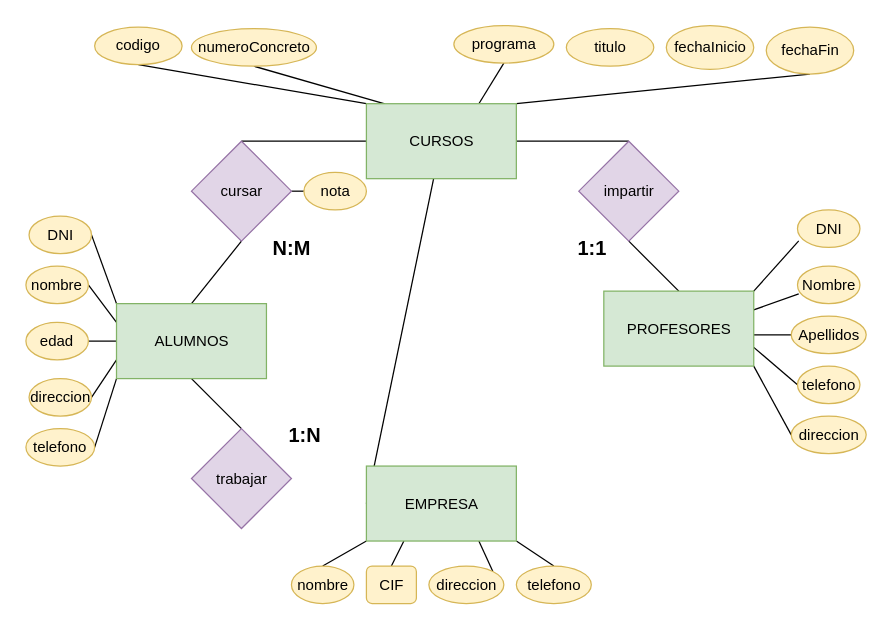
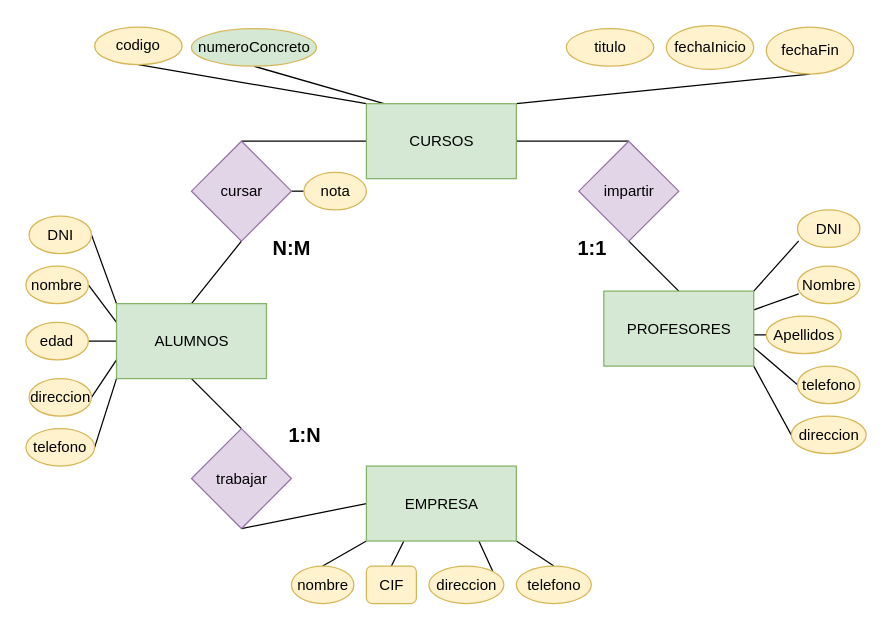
(504, 44) -> none
(254, 48) -> (254, 48)
(491, 84) -> none
(404, 323) -> (304, 516)
(829, 335) -> (804, 335)
